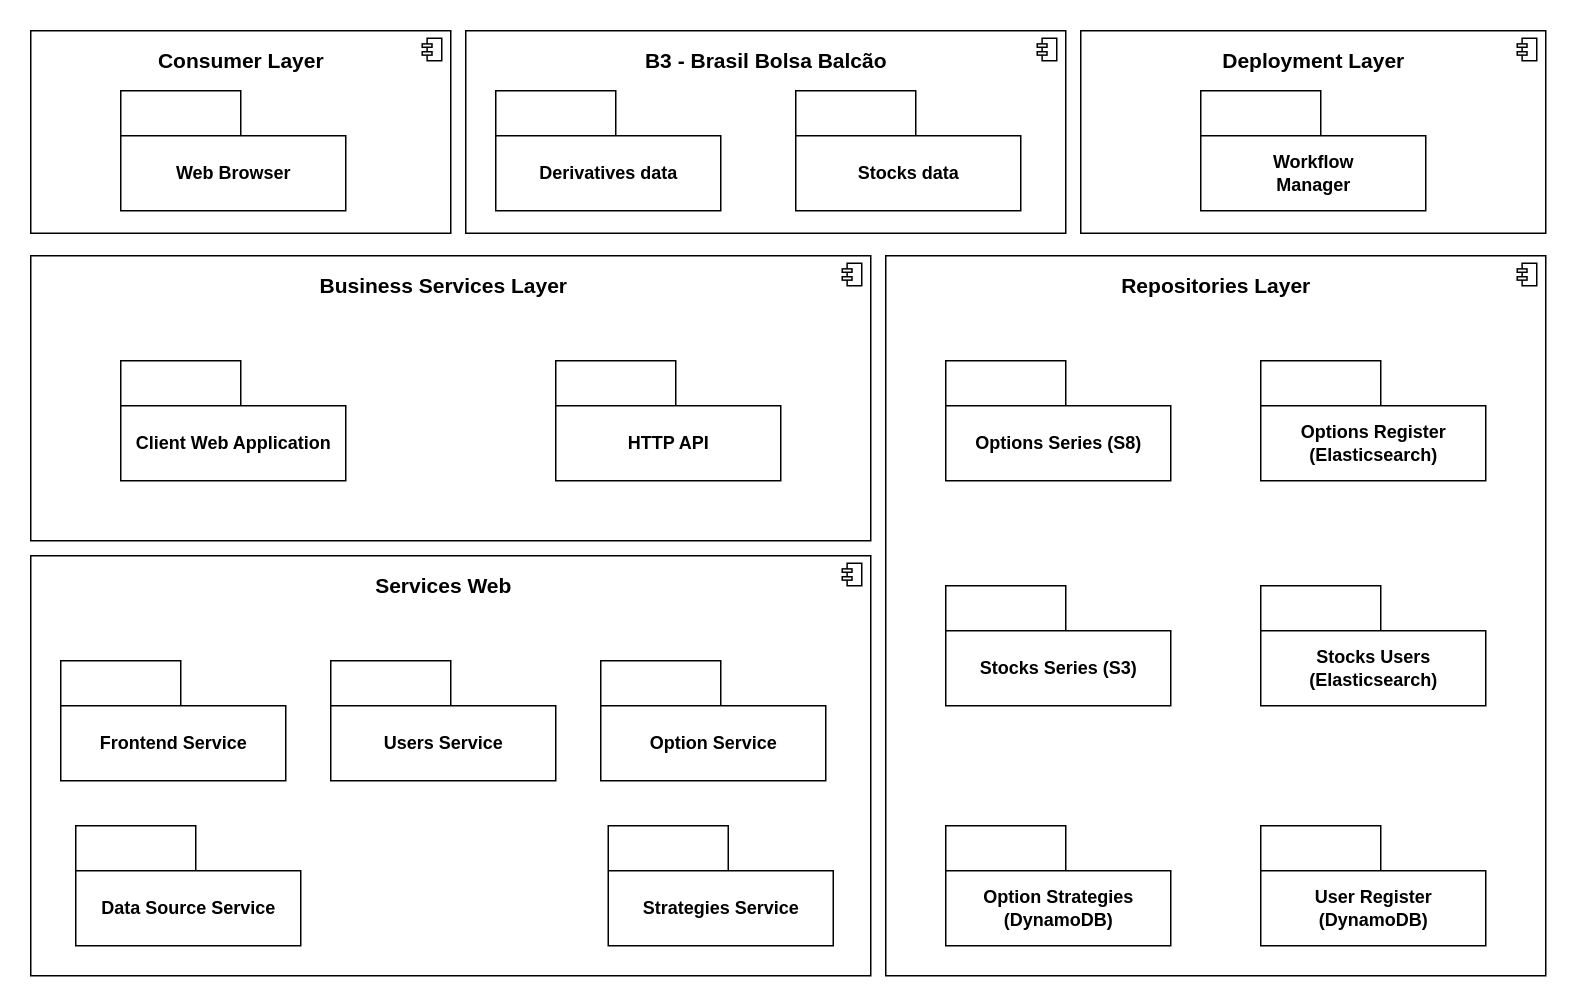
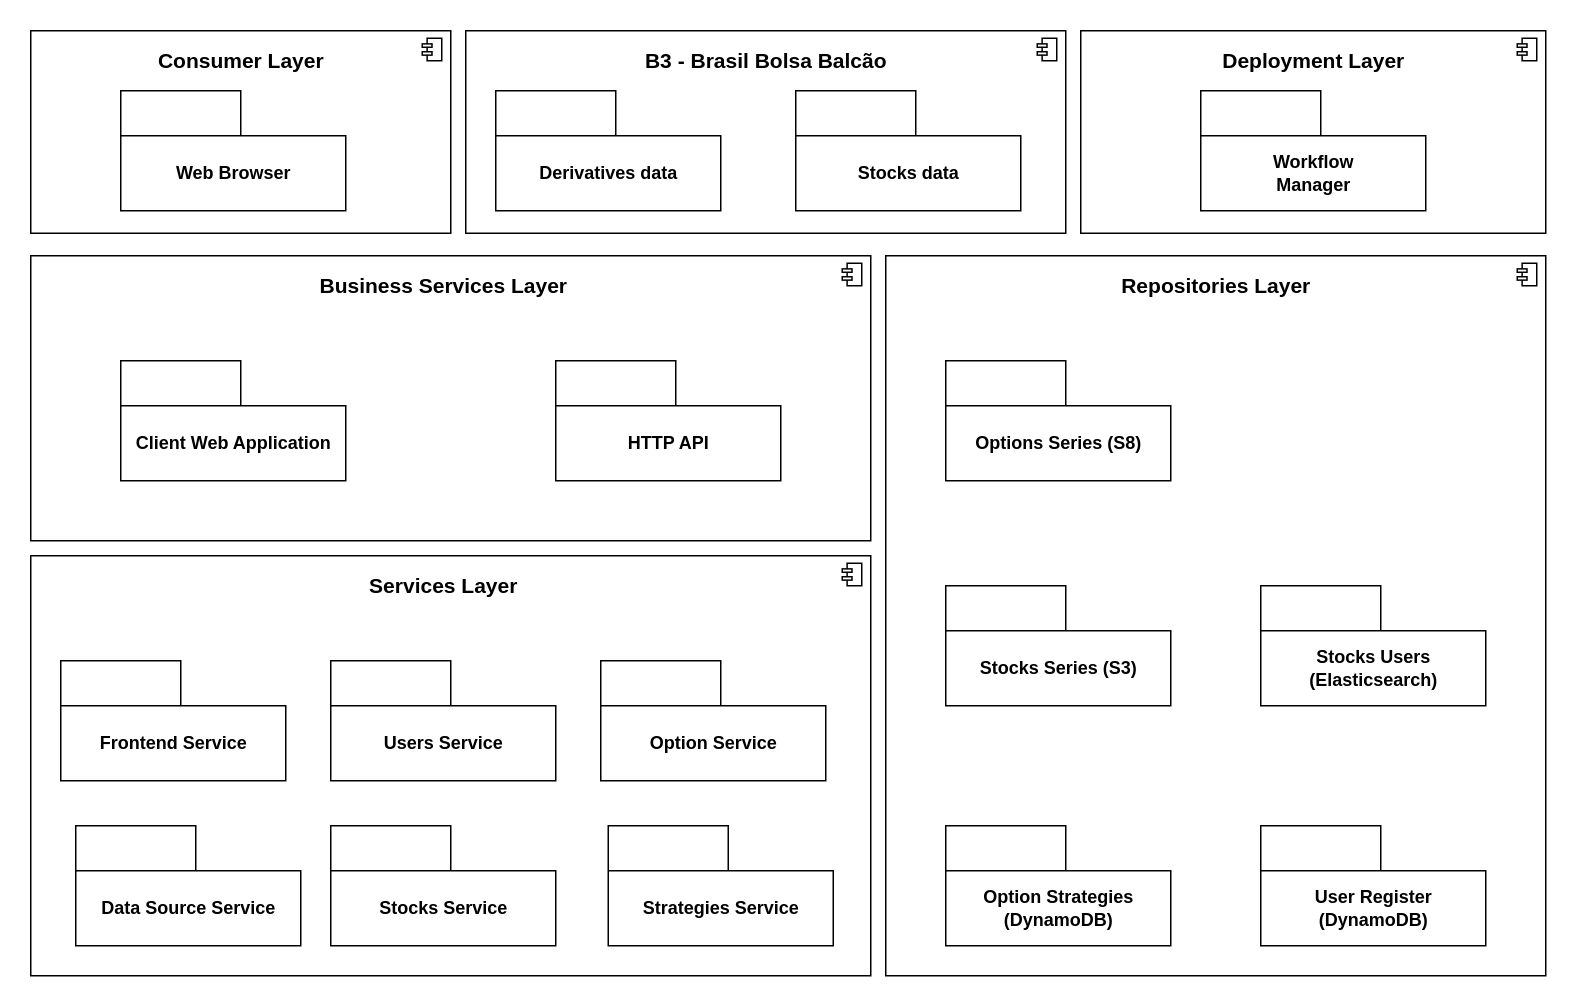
(1373, 421) -> none
(444, 586) -> (444, 586)
none -> (443, 886)
